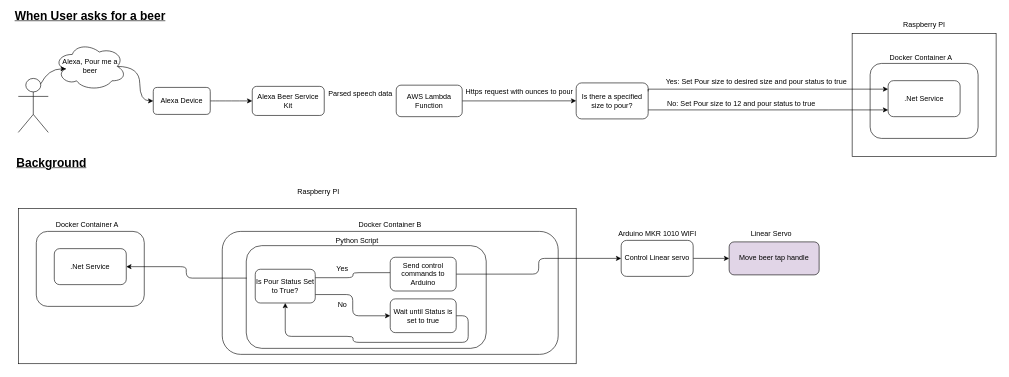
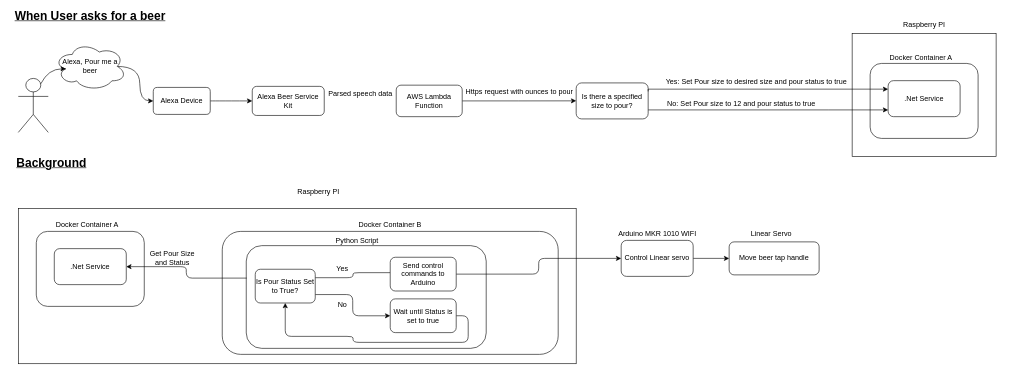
none -> (173, 258)
(774, 258) -> (774, 258)
